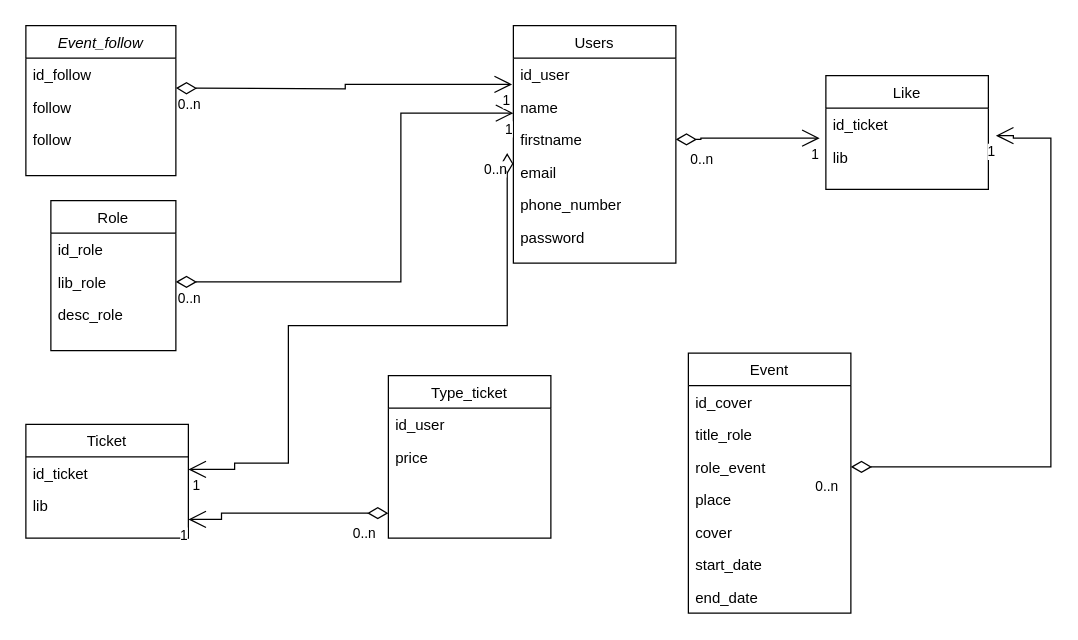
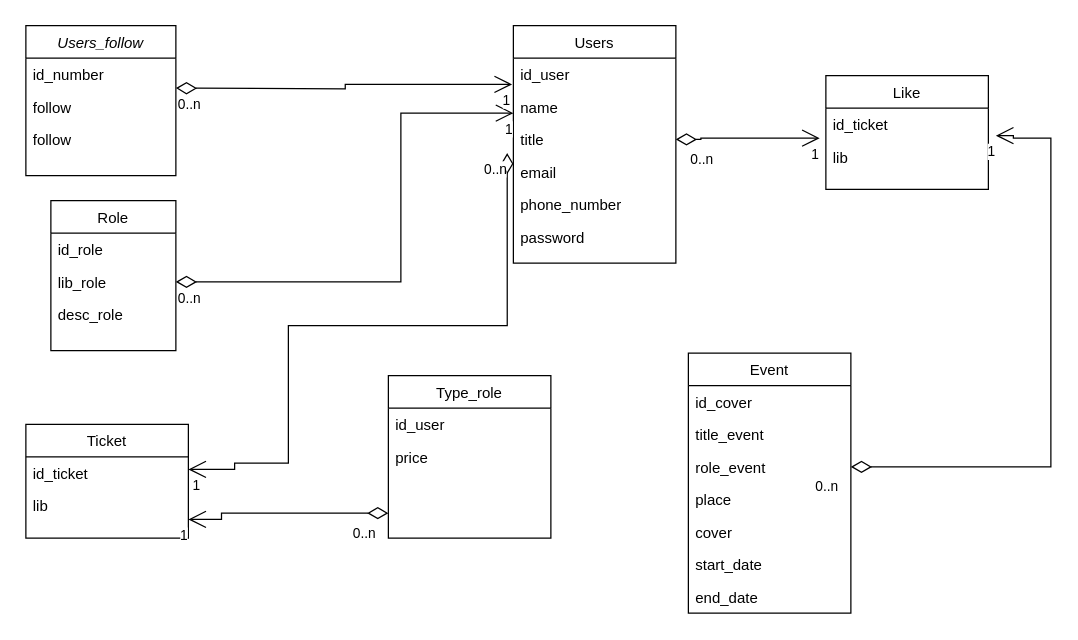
(100, 43) -> (100, 43)
(64, 75) -> (68, 75)
(556, 140) -> (537, 140)
(469, 393) -> (469, 393)
(731, 435) -> (737, 435)
